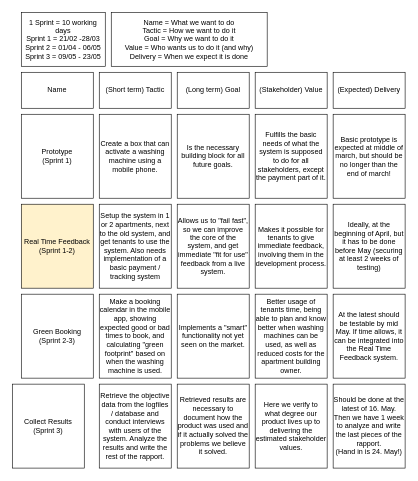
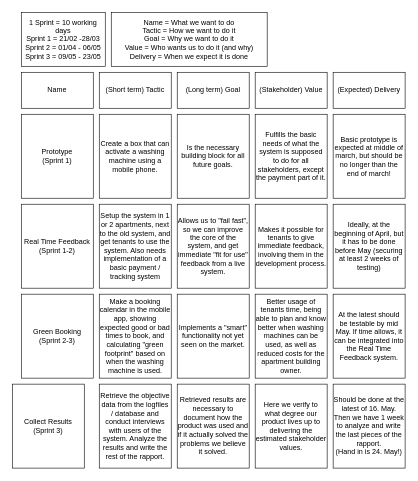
(57, 246) -> (57, 246)
